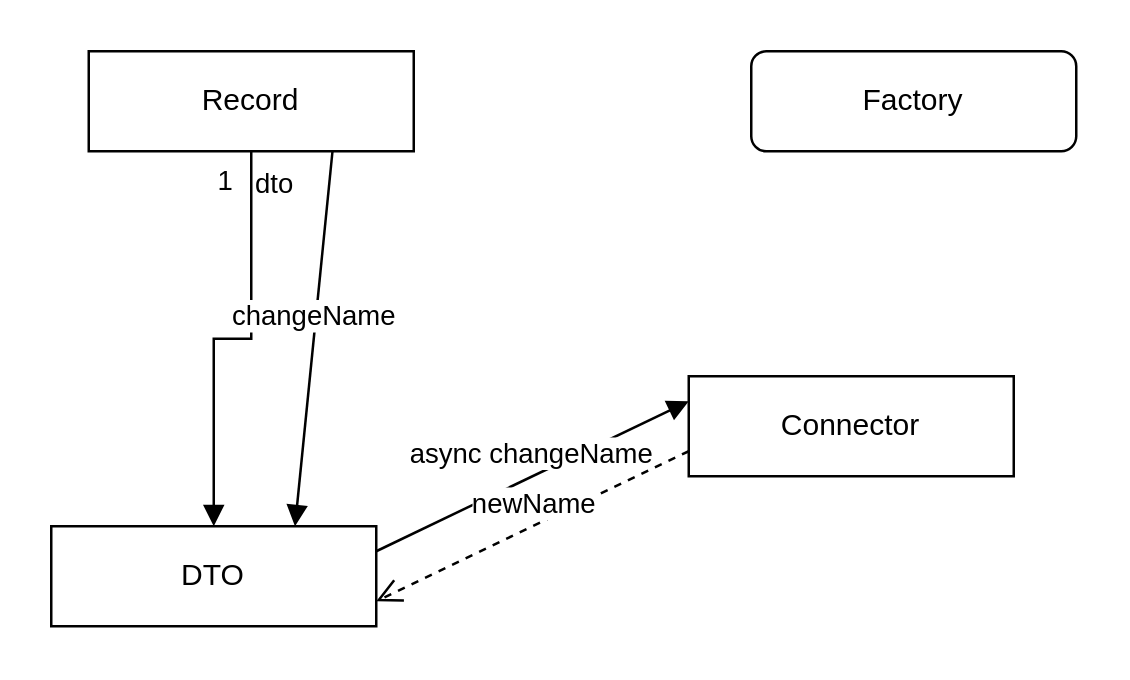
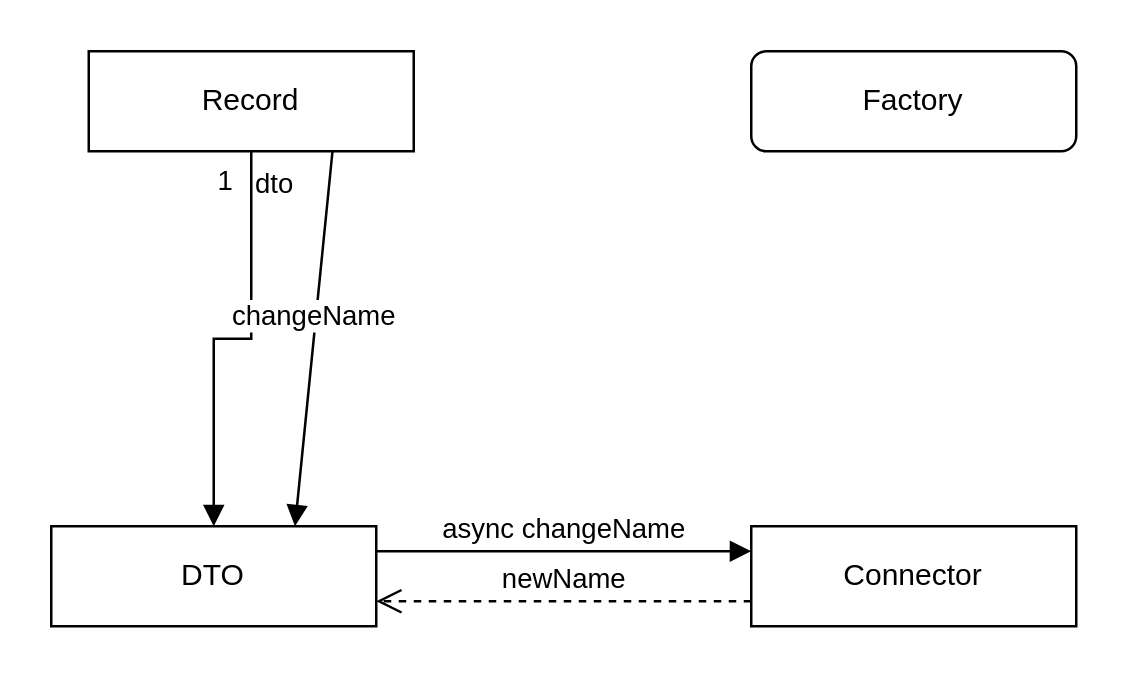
(851, 426) -> (914, 576)
